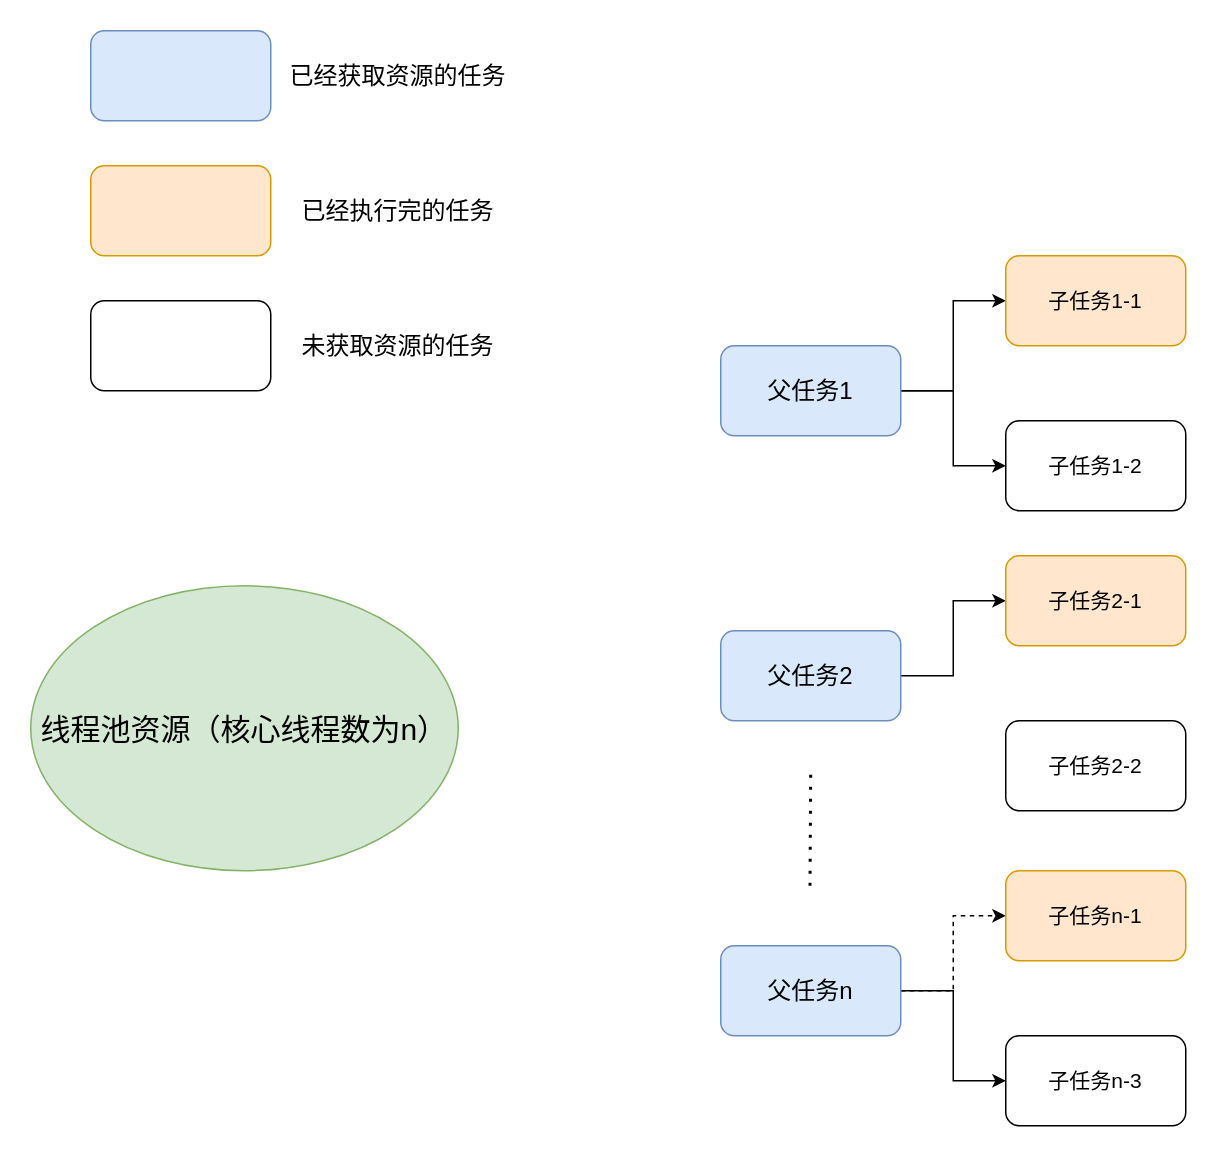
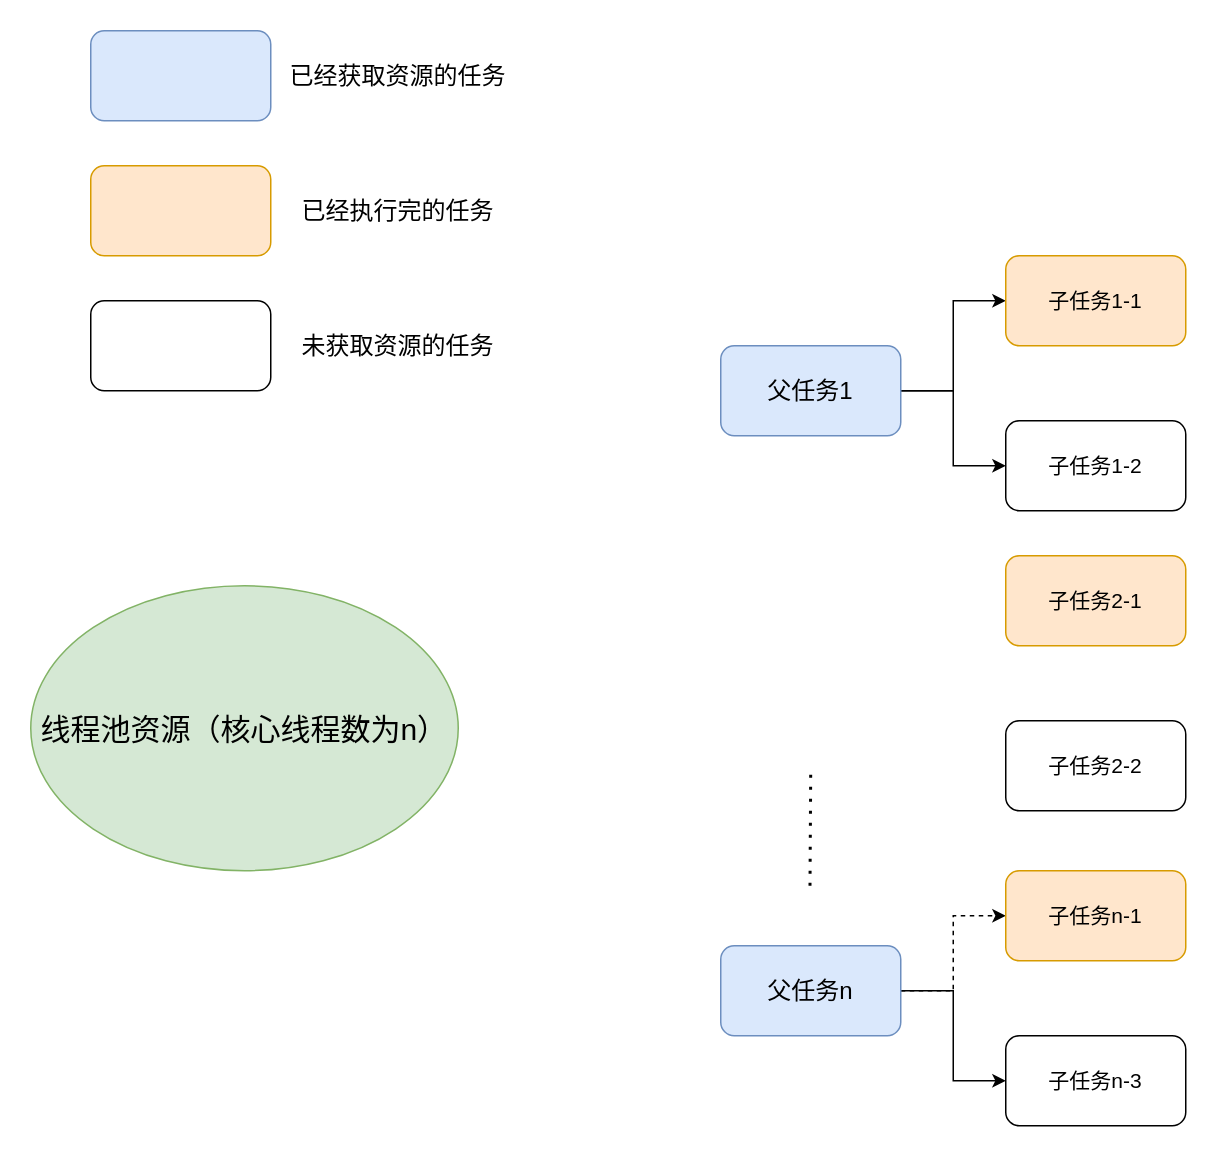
(953, 644) -> none
(811, 676) -> none
